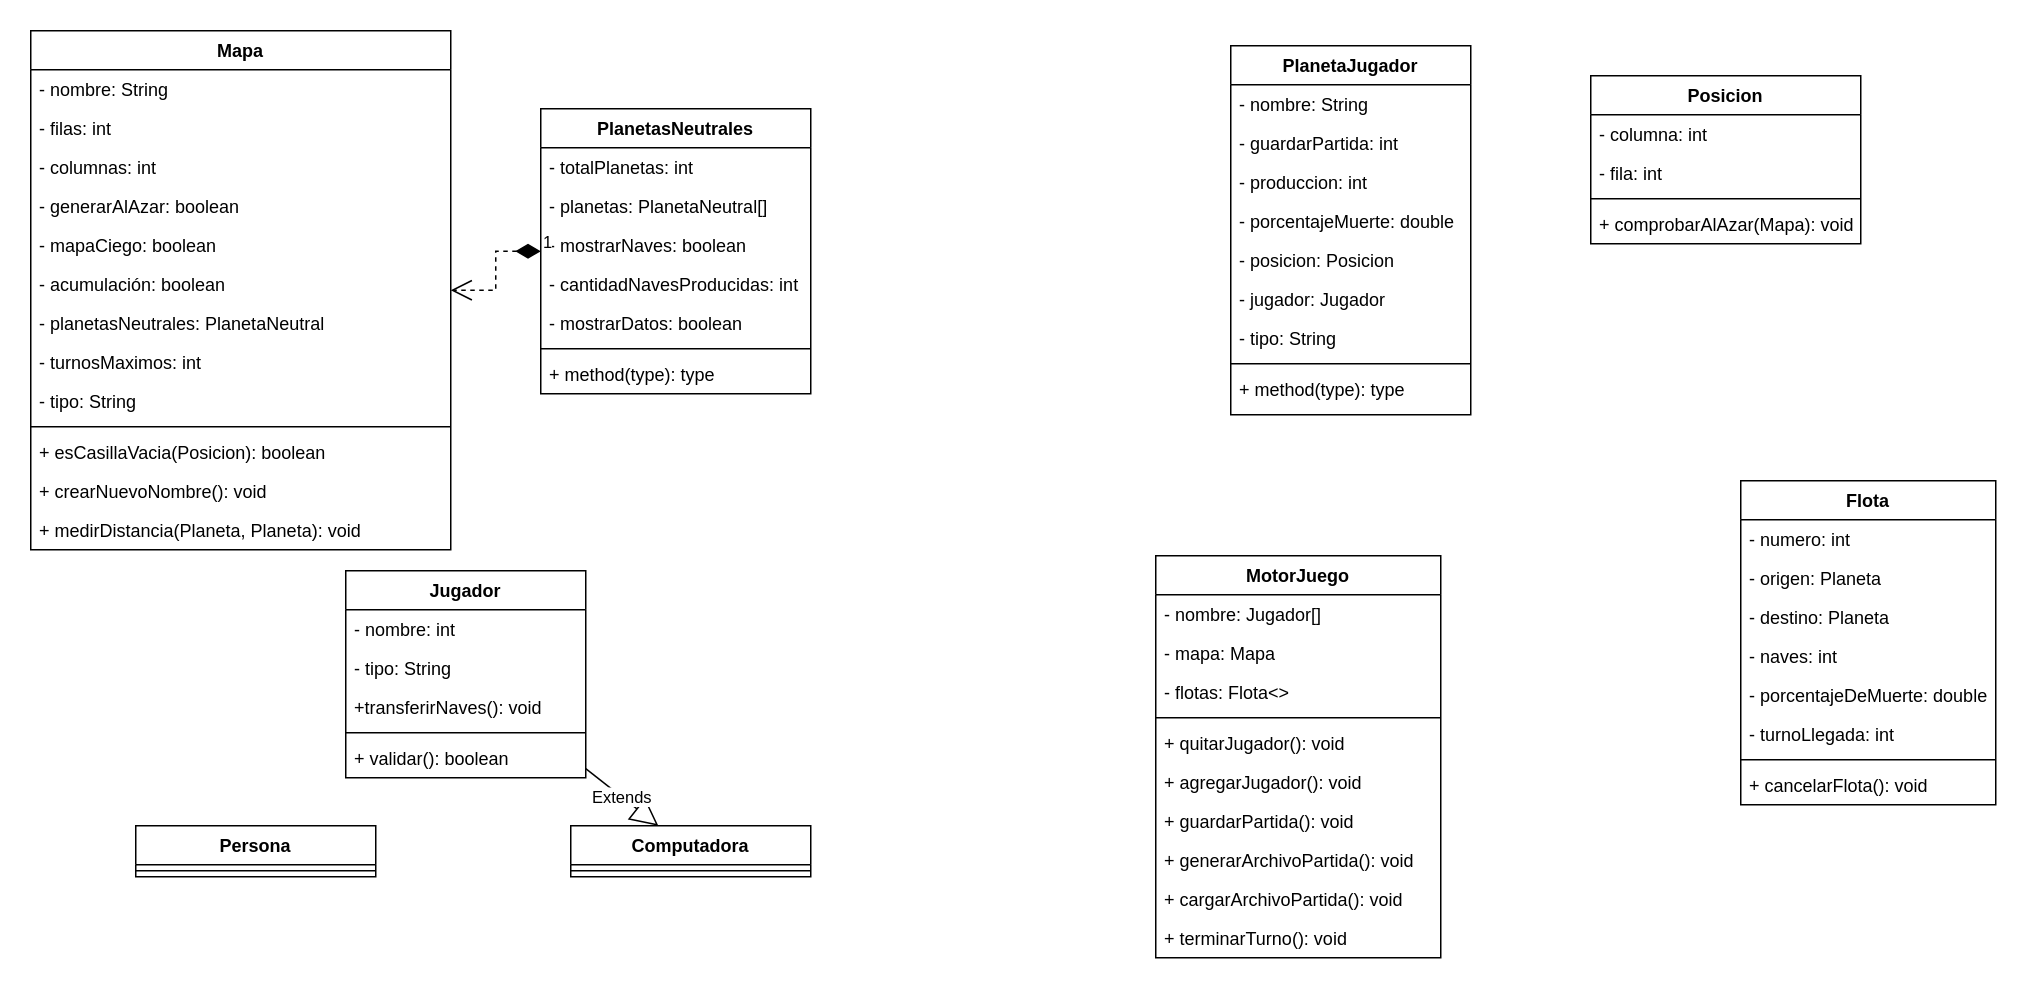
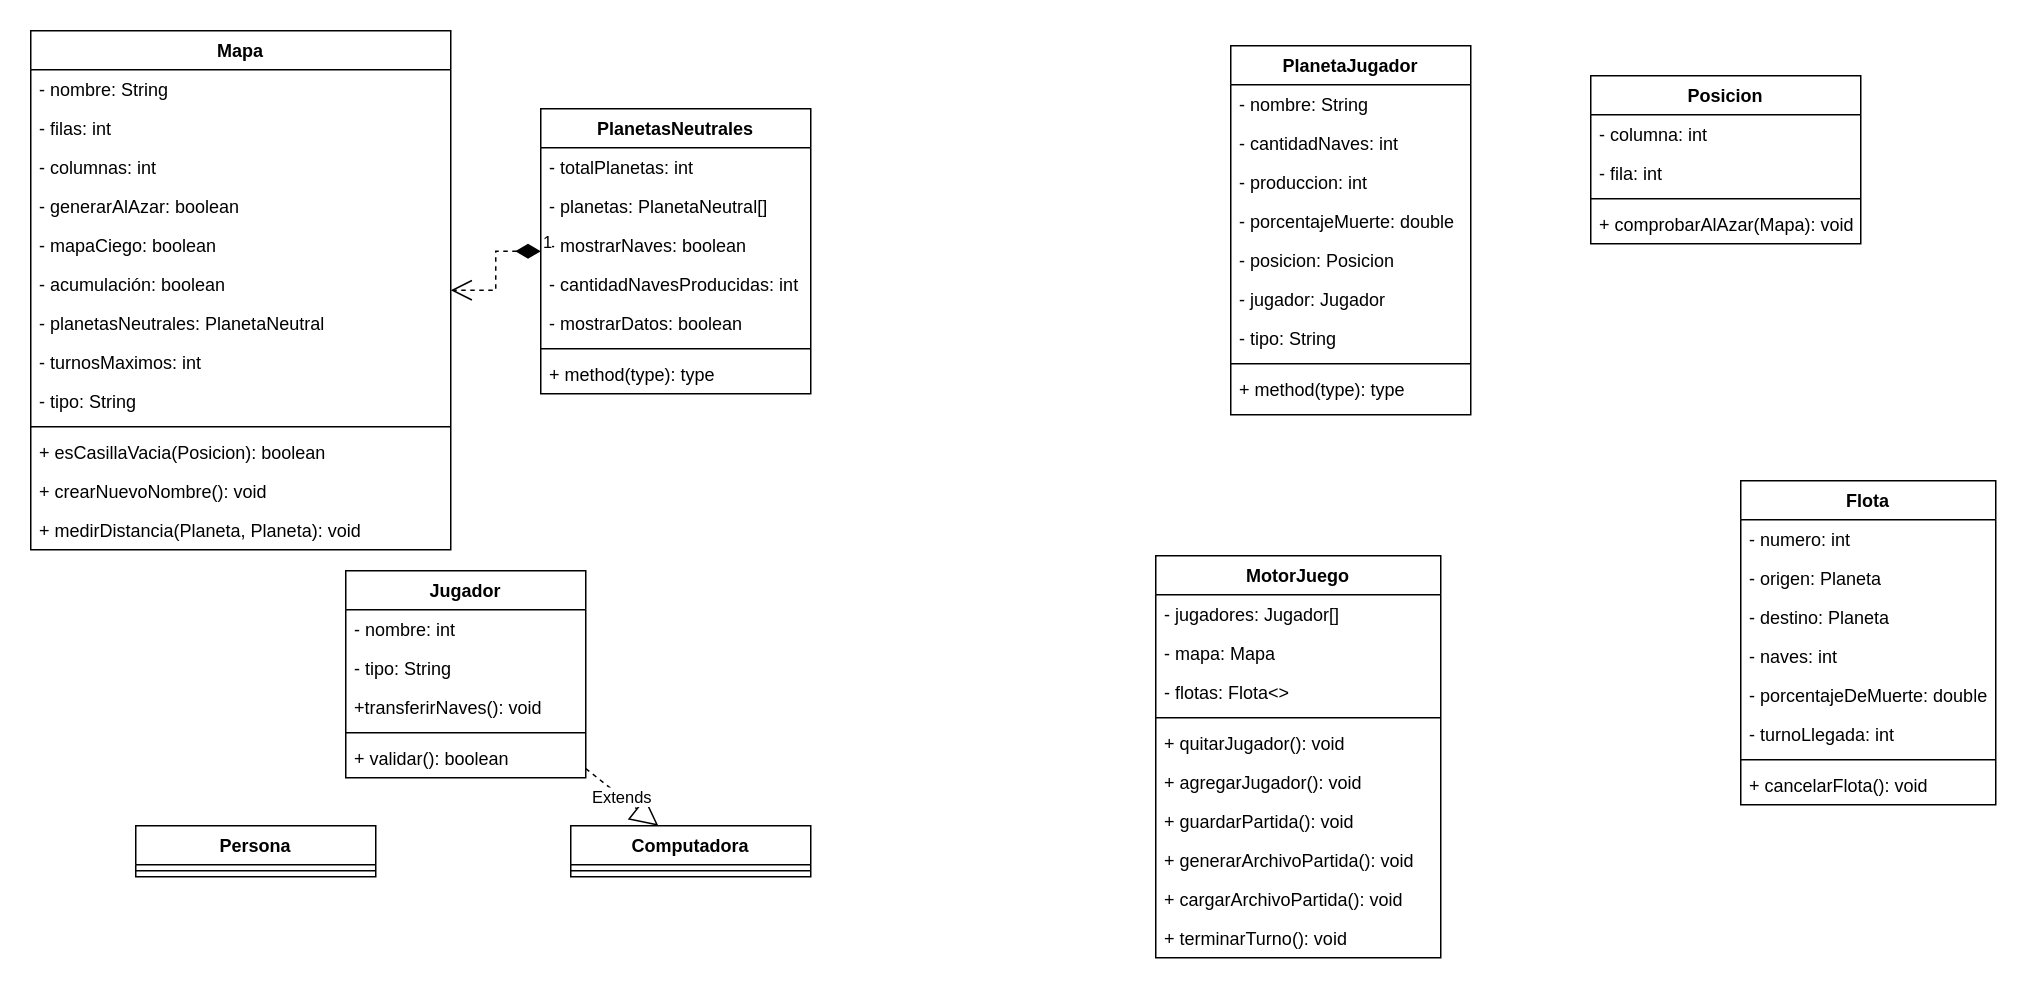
(1333, 144) -> (1328, 144)
(1253, 615) -> (1268, 615)
(597, 777) -> (597, 777)
